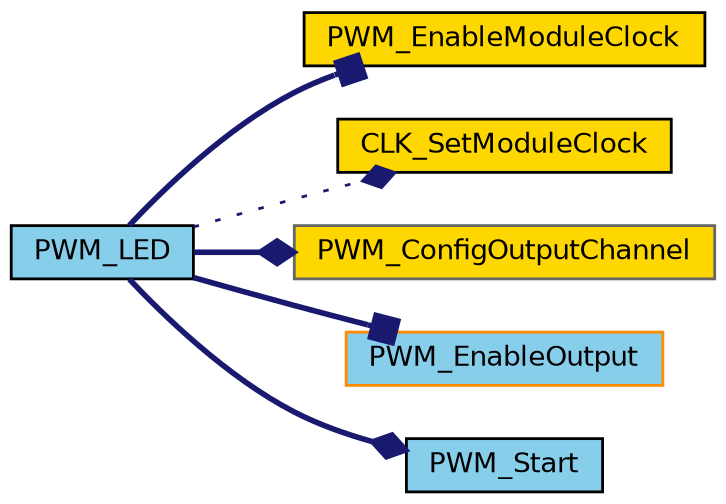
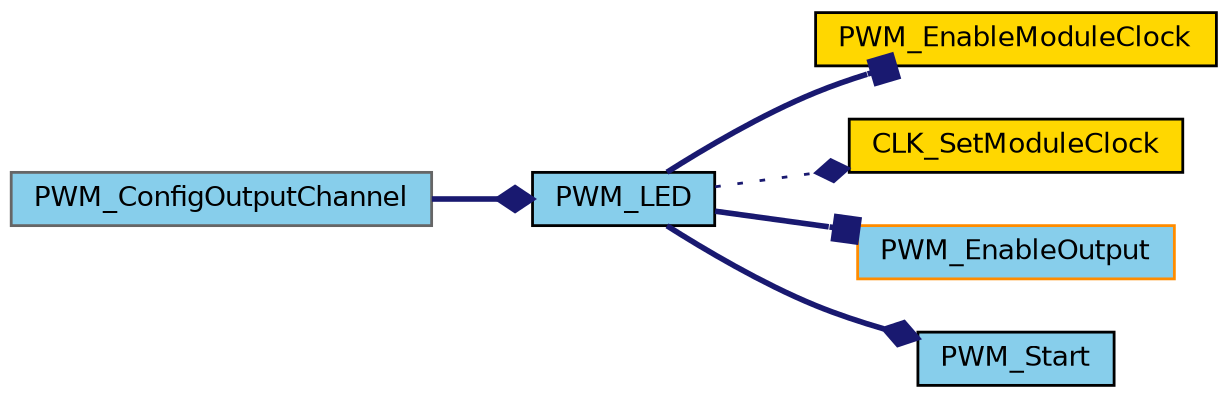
(227, 252) -> (465, 199)
(505, 252) -> (221, 199)
